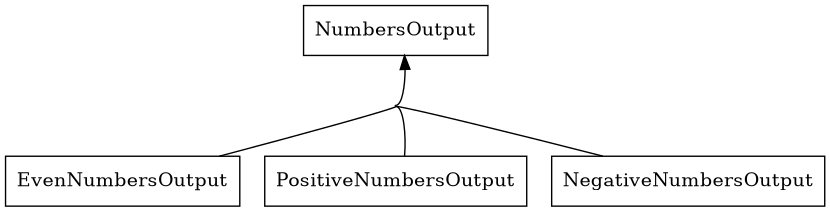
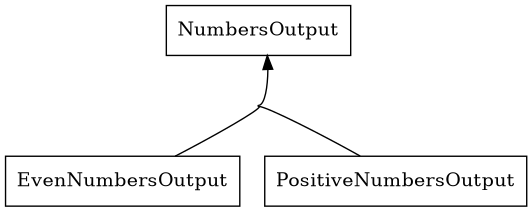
(688, 181) -> none
